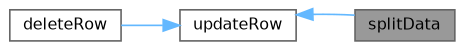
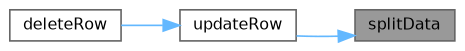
(334, 14) -> (317, 36)
